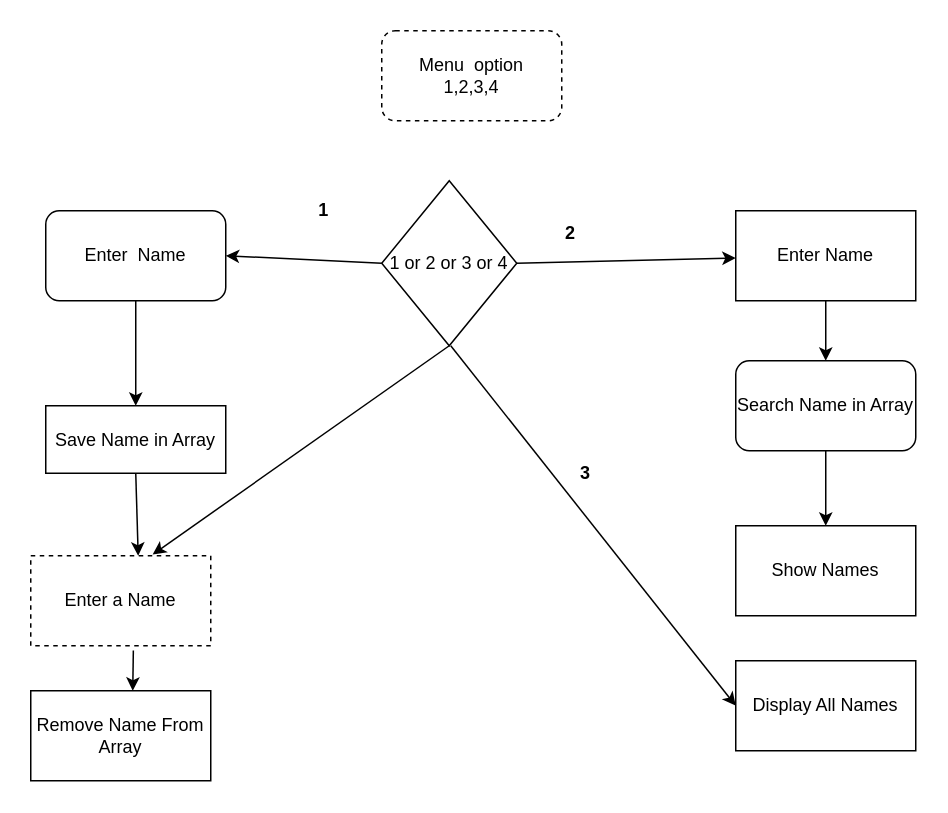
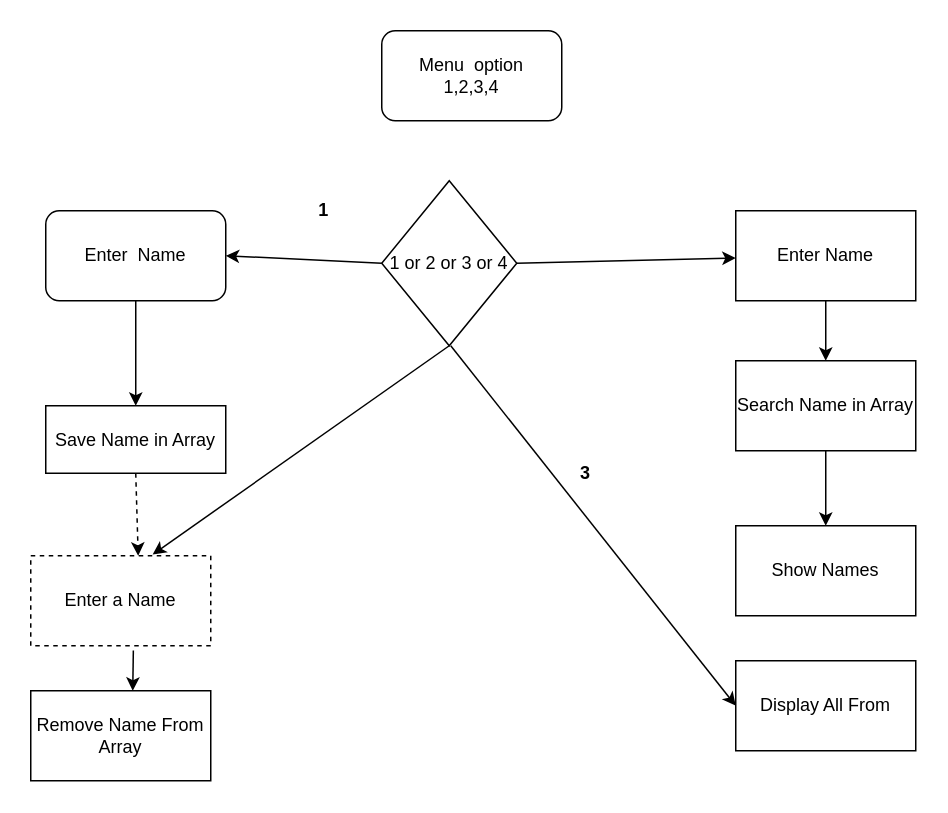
(472, 76) -> (472, 76)
(571, 233) -> none
(826, 406) -> (826, 406)
(137, 510) -> (137, 510)
(826, 706) -> (826, 706)
